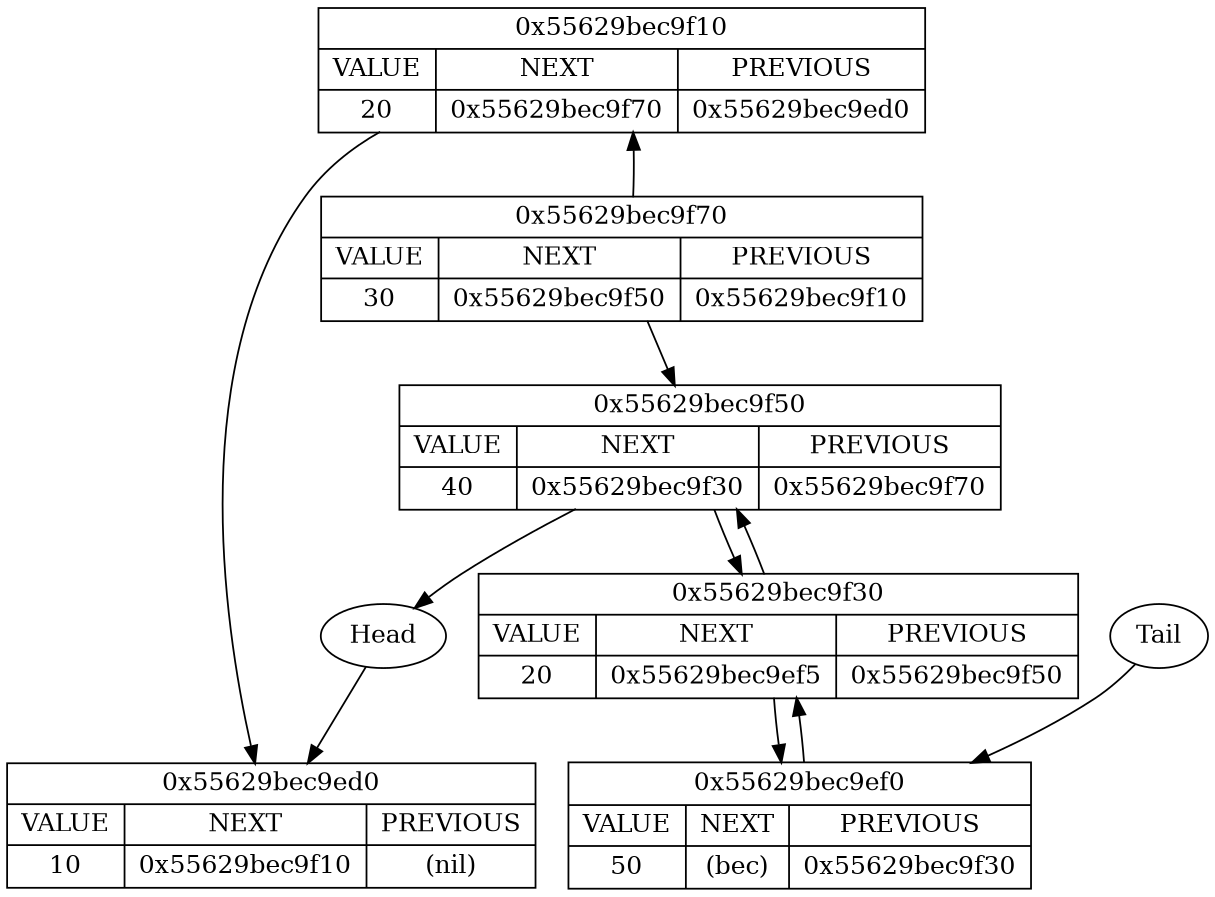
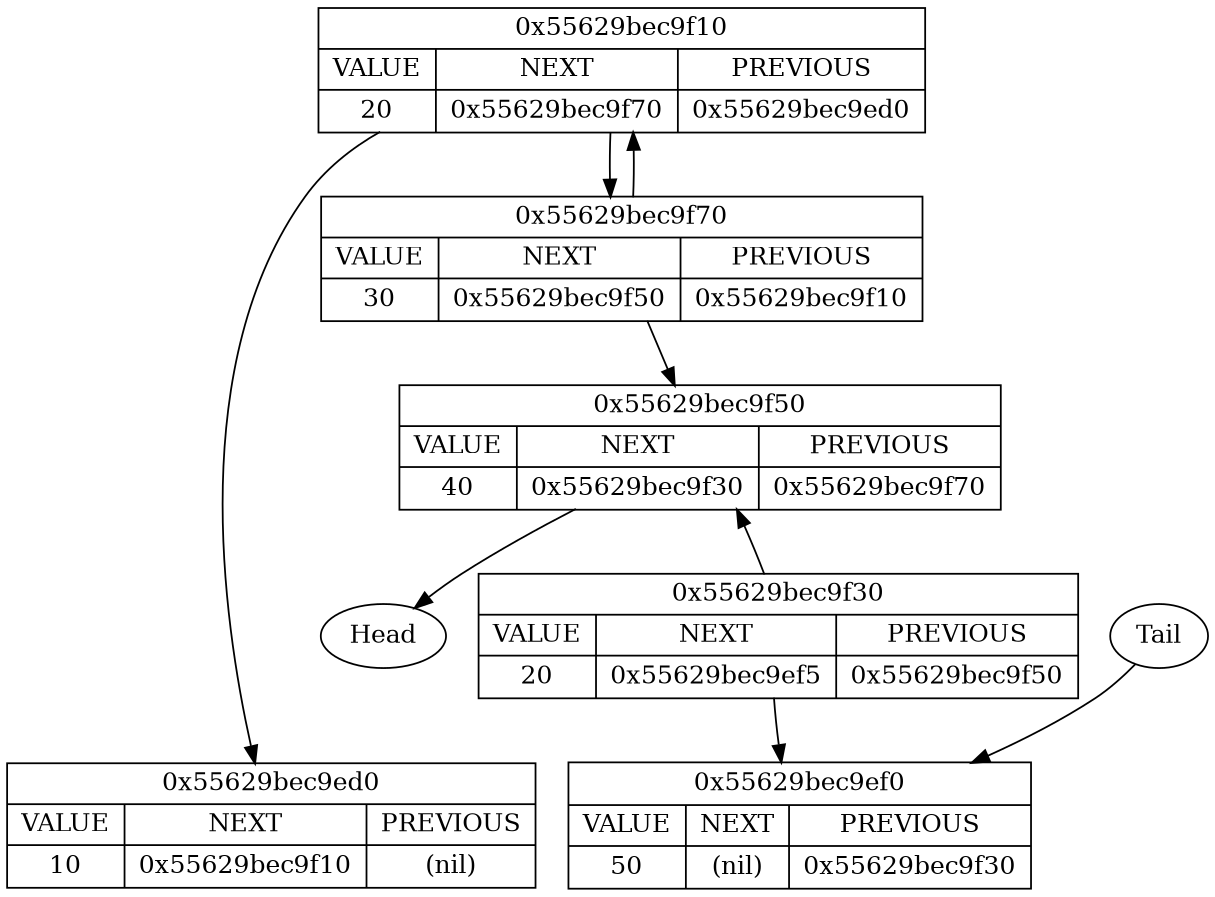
none -> (610, 156)
(724, 534) -> none
(341, 707) -> none
(802, 739) -> none
(737, 866) -> (737, 866)
